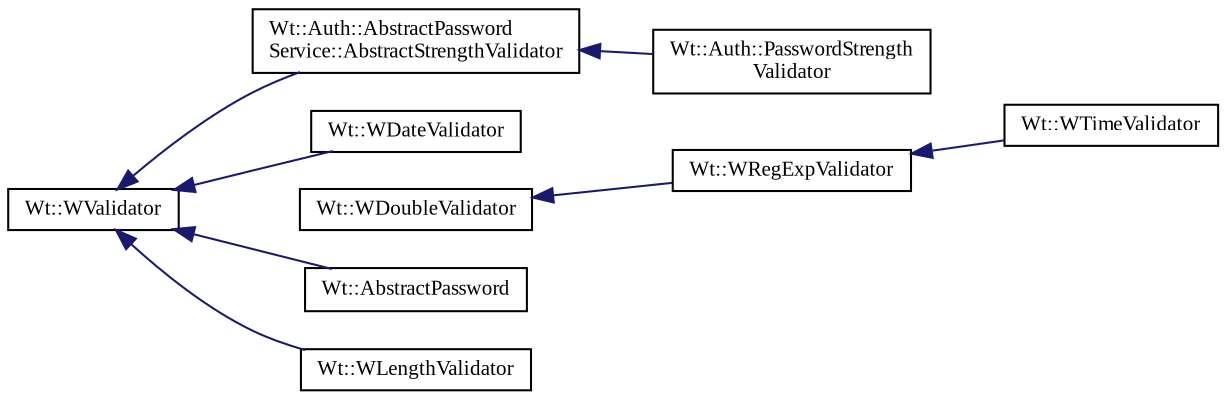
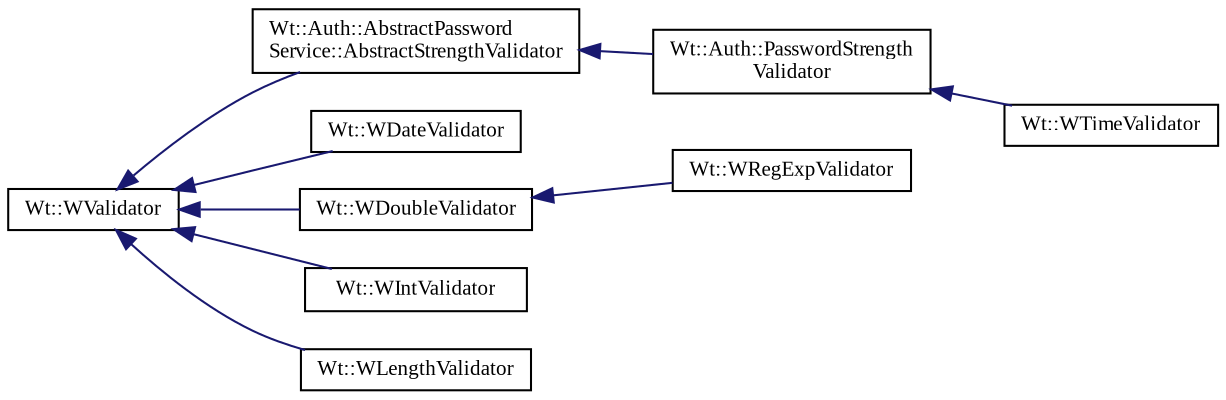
(968, 146) -> (982, 100)
none -> (250, 210)
(416, 290) -> (416, 290)
